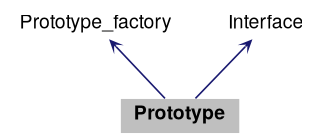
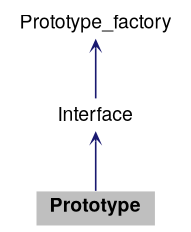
(141, 73) -> (96, 74)
